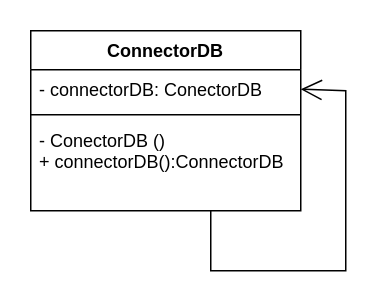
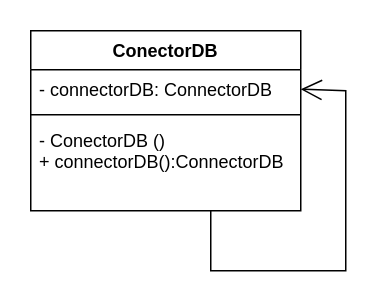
(166, 52) -> (166, 52)
(159, 91) -> (164, 91)
